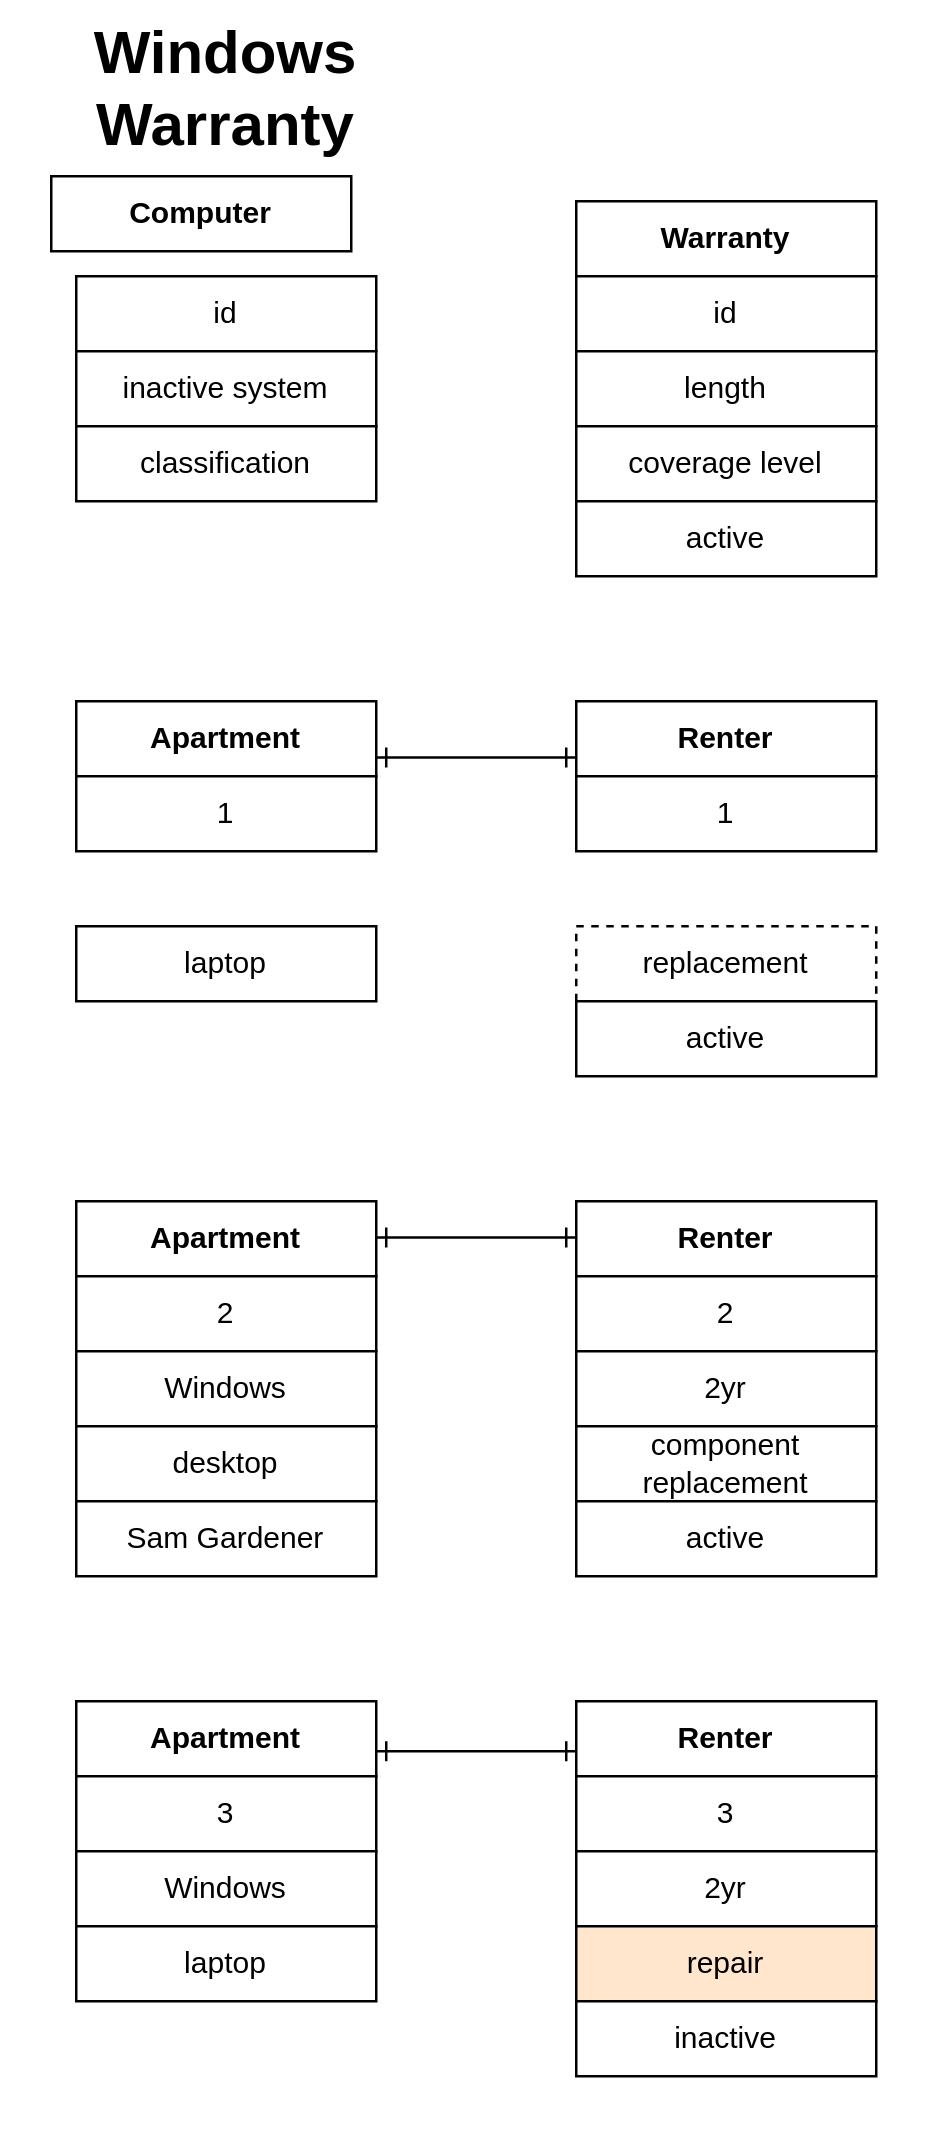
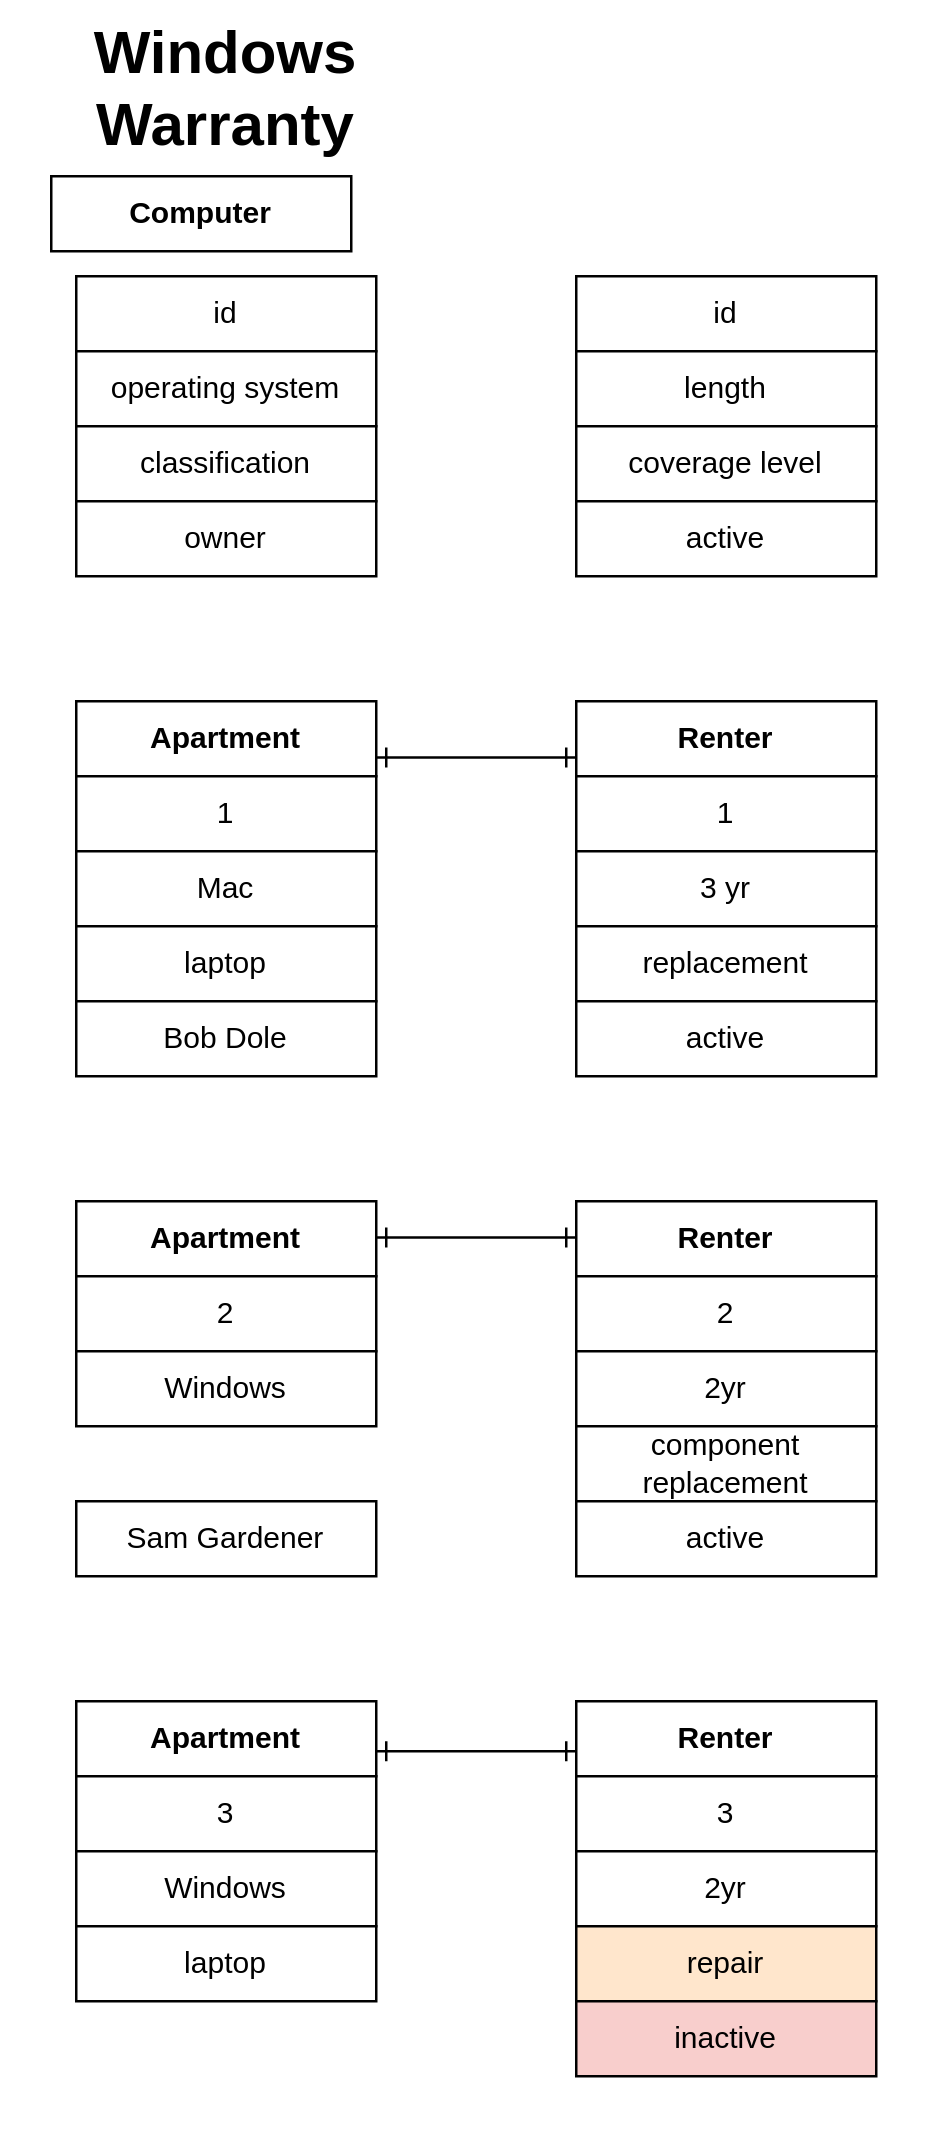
(726, 239) -> none
(226, 389) -> (226, 389)
none -> (226, 539)
none -> (226, 889)
none -> (726, 889)
(726, 964) -> (726, 964)
none -> (226, 1039)
(226, 1464) -> none
(726, 2039) -> (726, 2039)
